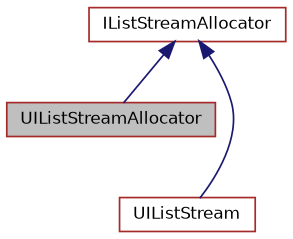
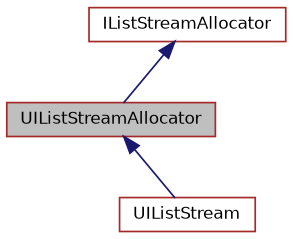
(233, 128) -> (155, 174)
